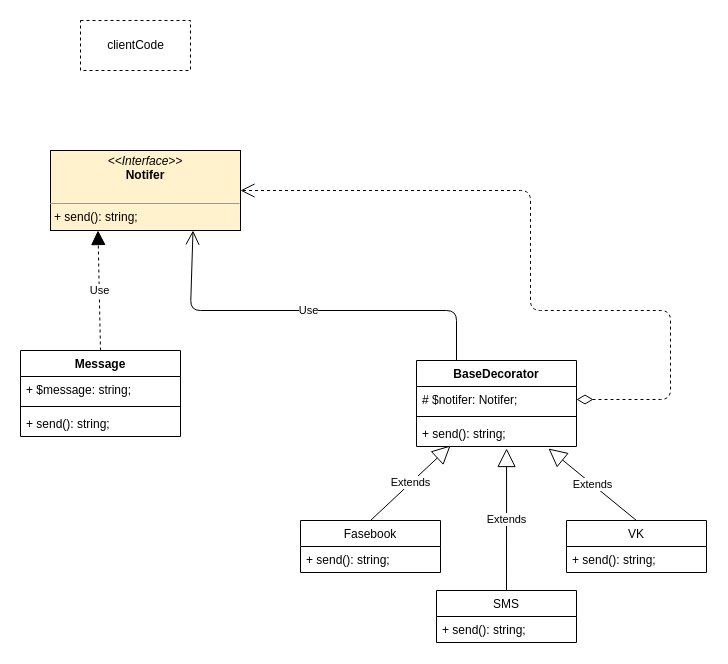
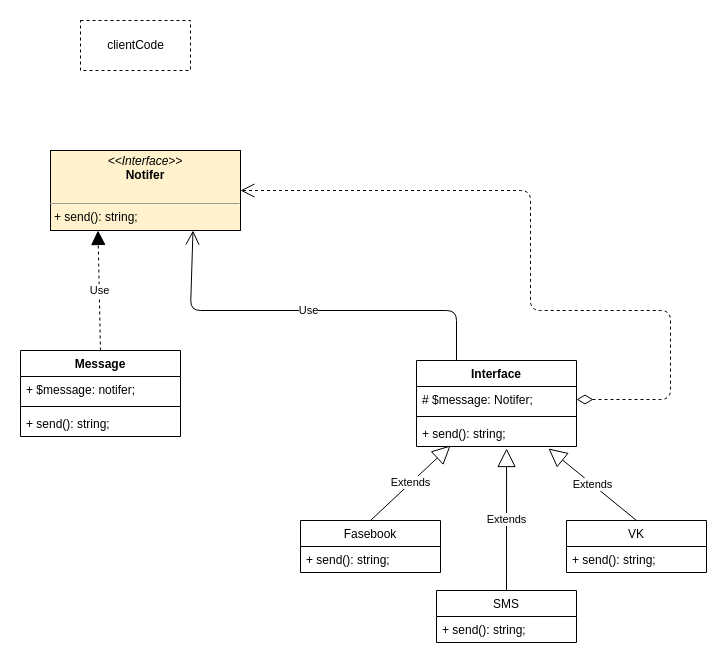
(496, 374) -> (496, 374)
(82, 390) -> (85, 390)
(480, 400) -> (481, 400)
